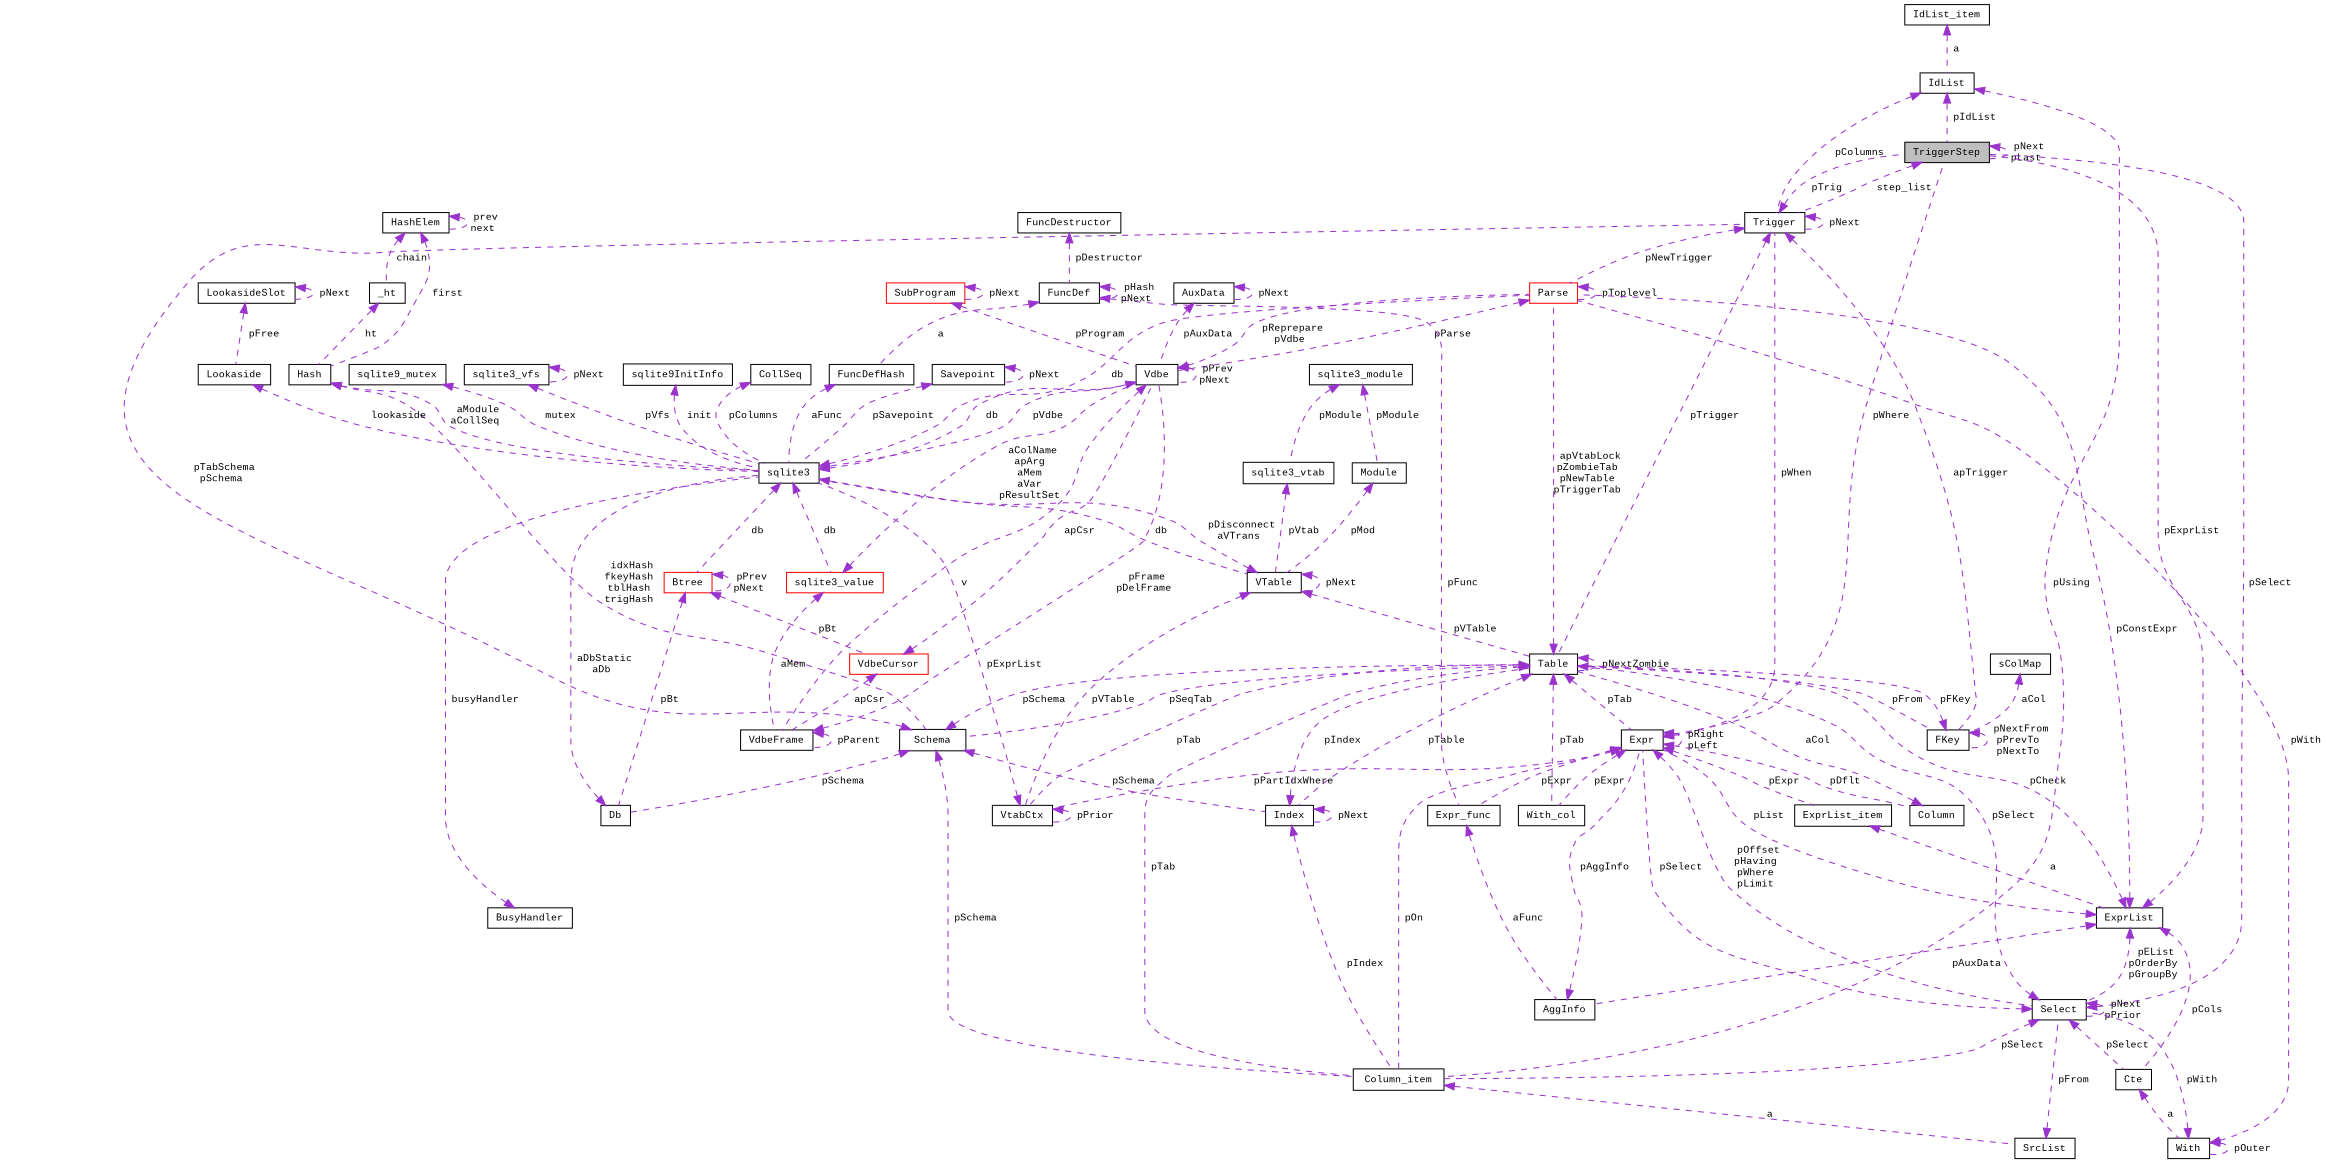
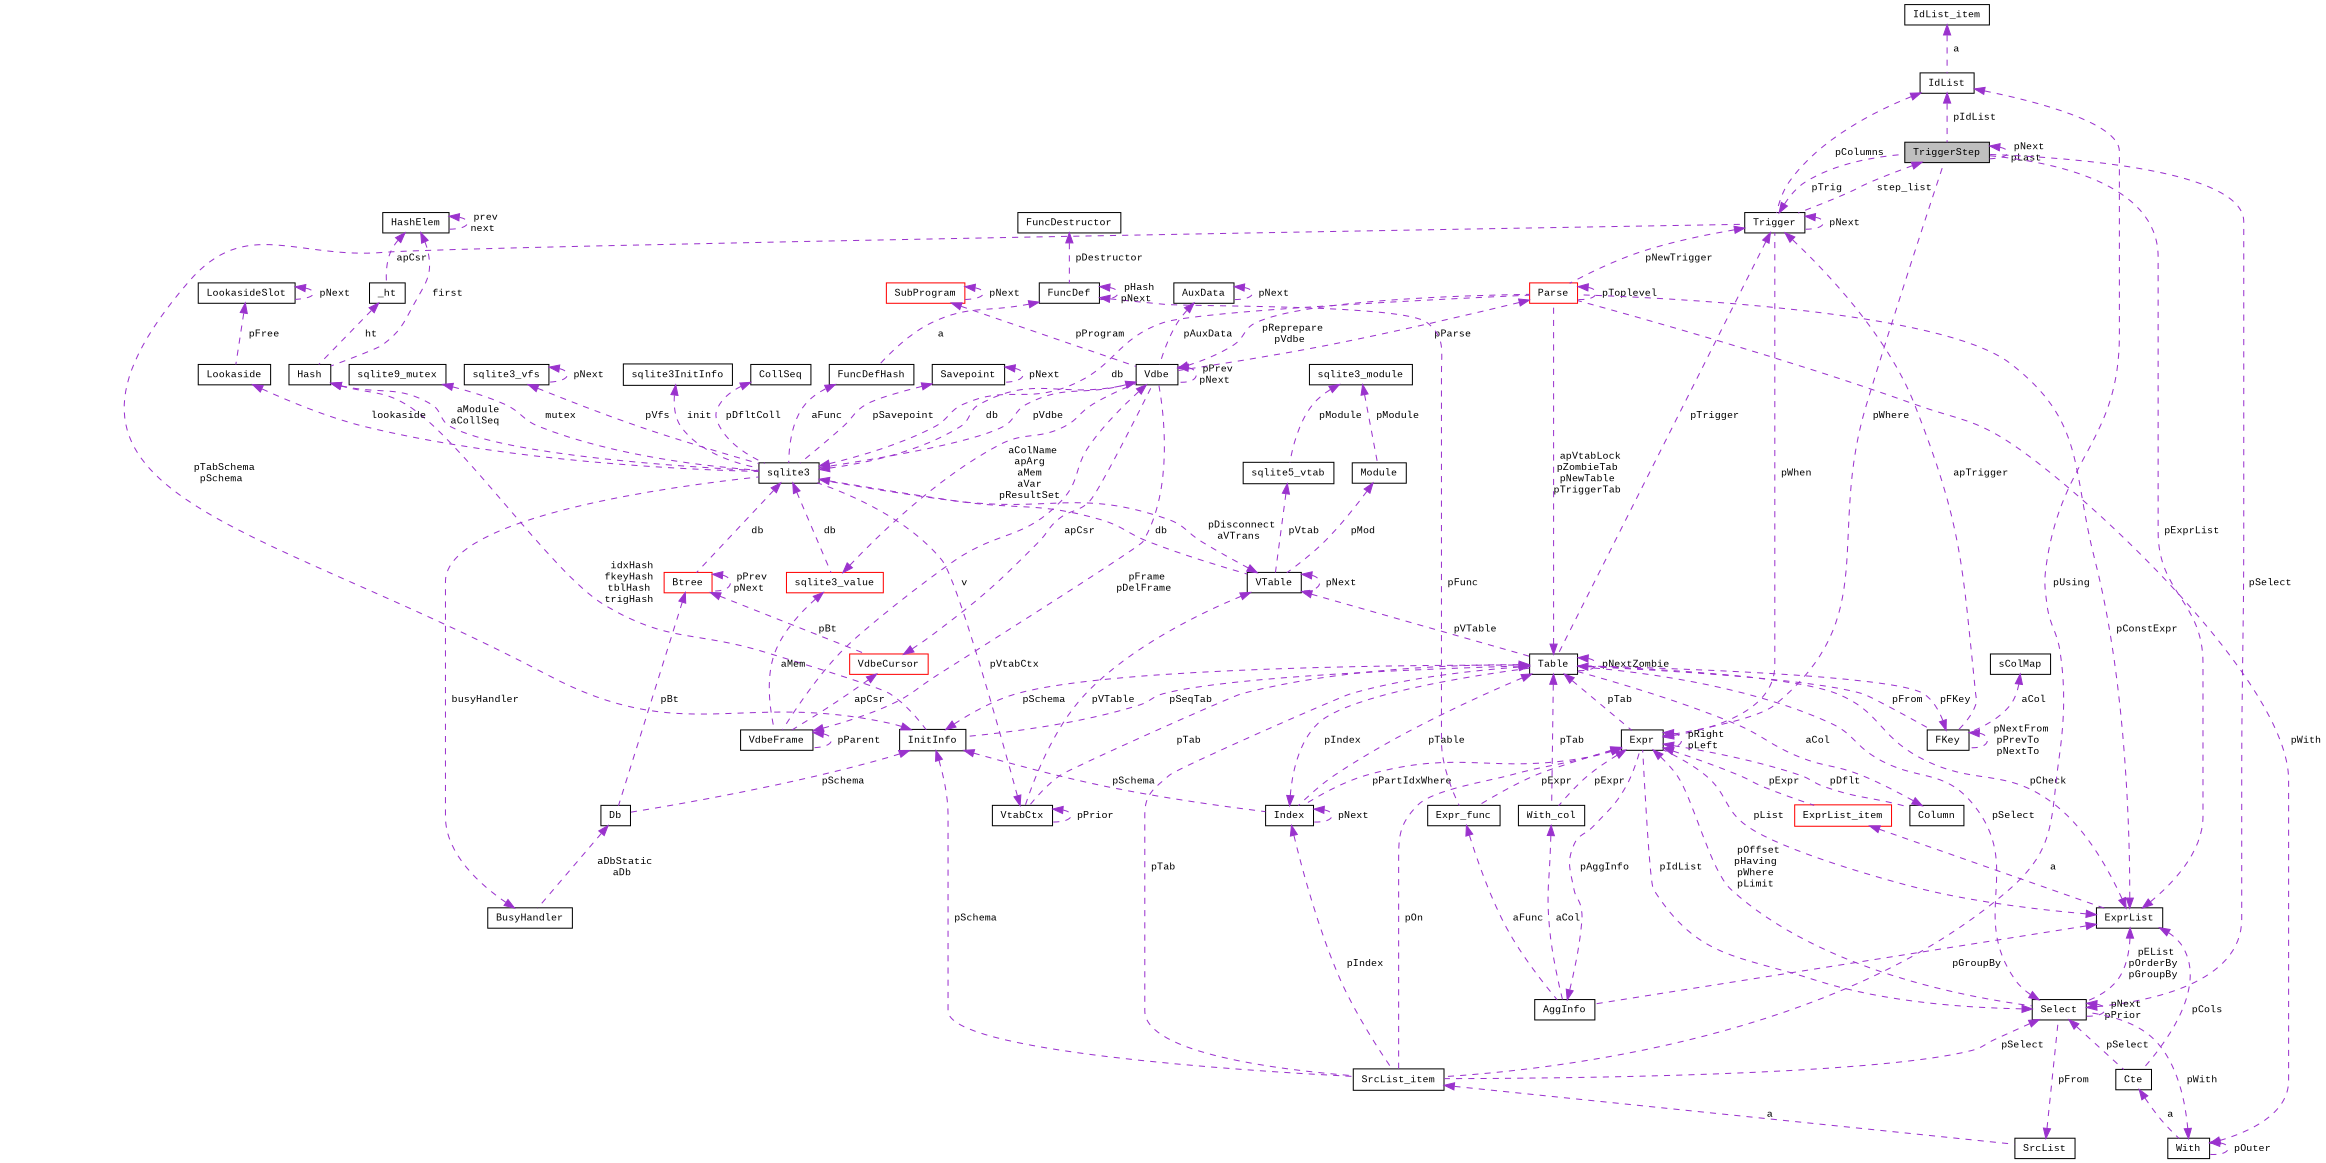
(409, 258) -> (409, 258)
(678, 375) -> (678, 375)
(751, 415) -> (751, 415)
(1289, 473) -> (1289, 473)
(571, 587) -> (569, 871)
(1012, 664) -> (1012, 664)
(933, 740) -> (933, 740)
(1331, 769) -> (1453, 762)
(1843, 816) -> (1843, 816)
(1679, 867) -> (1679, 867)
none -> (1549, 918)
(1974, 963) -> (1974, 963)
(1399, 1080) -> (1399, 1080)
